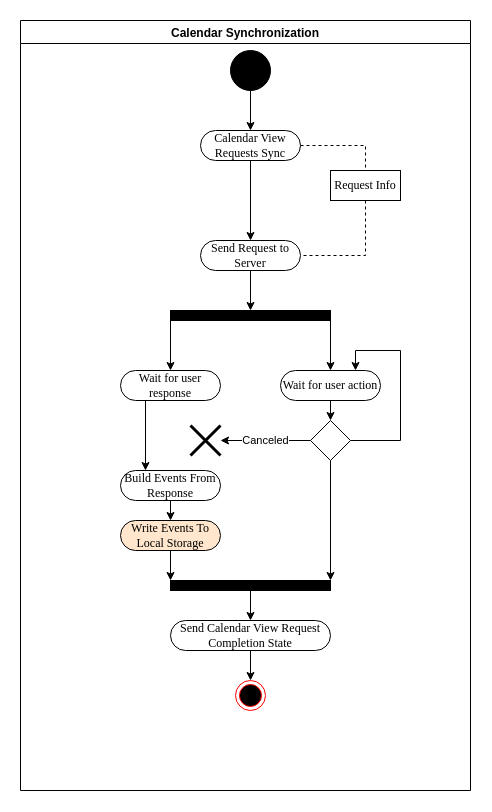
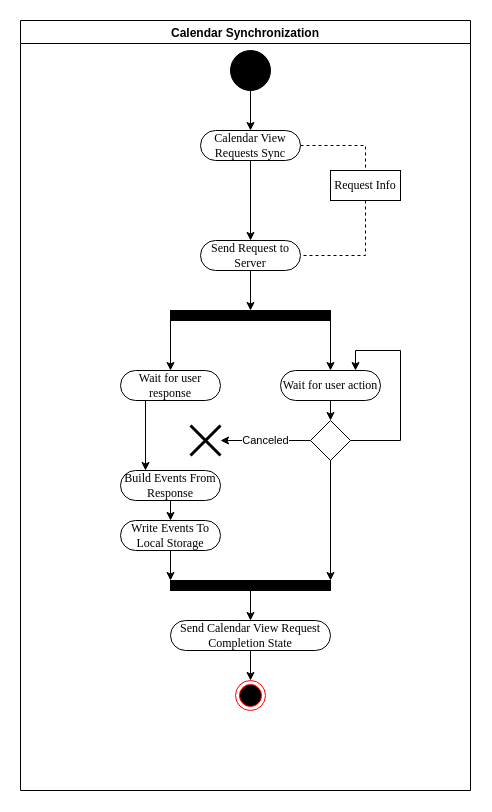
(171, 536) -> (171, 536)
